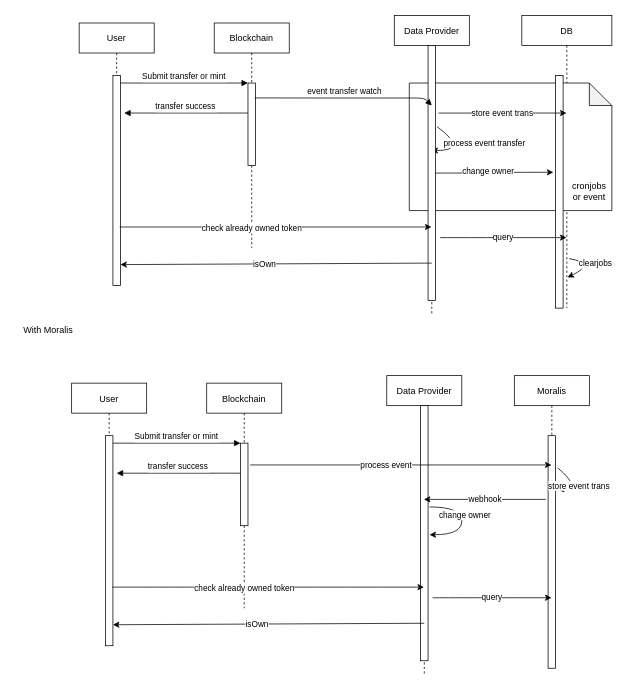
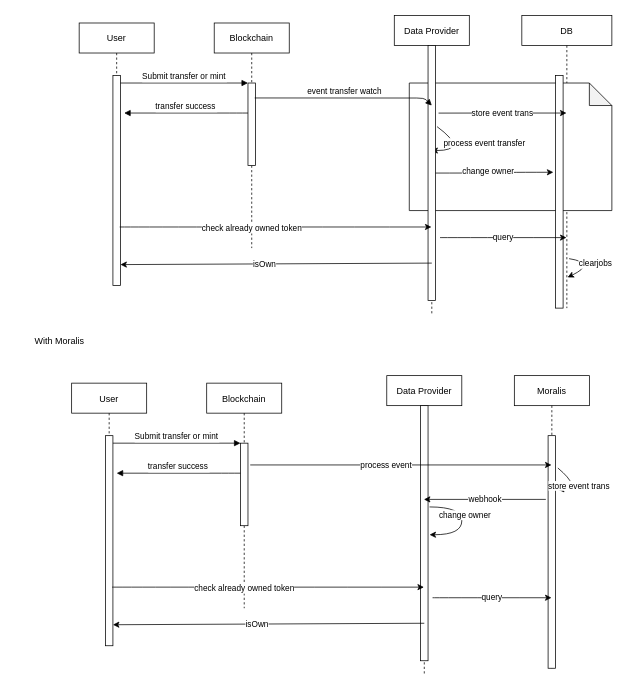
(589, 192) -> none
(49, 330) -> (60, 342)
